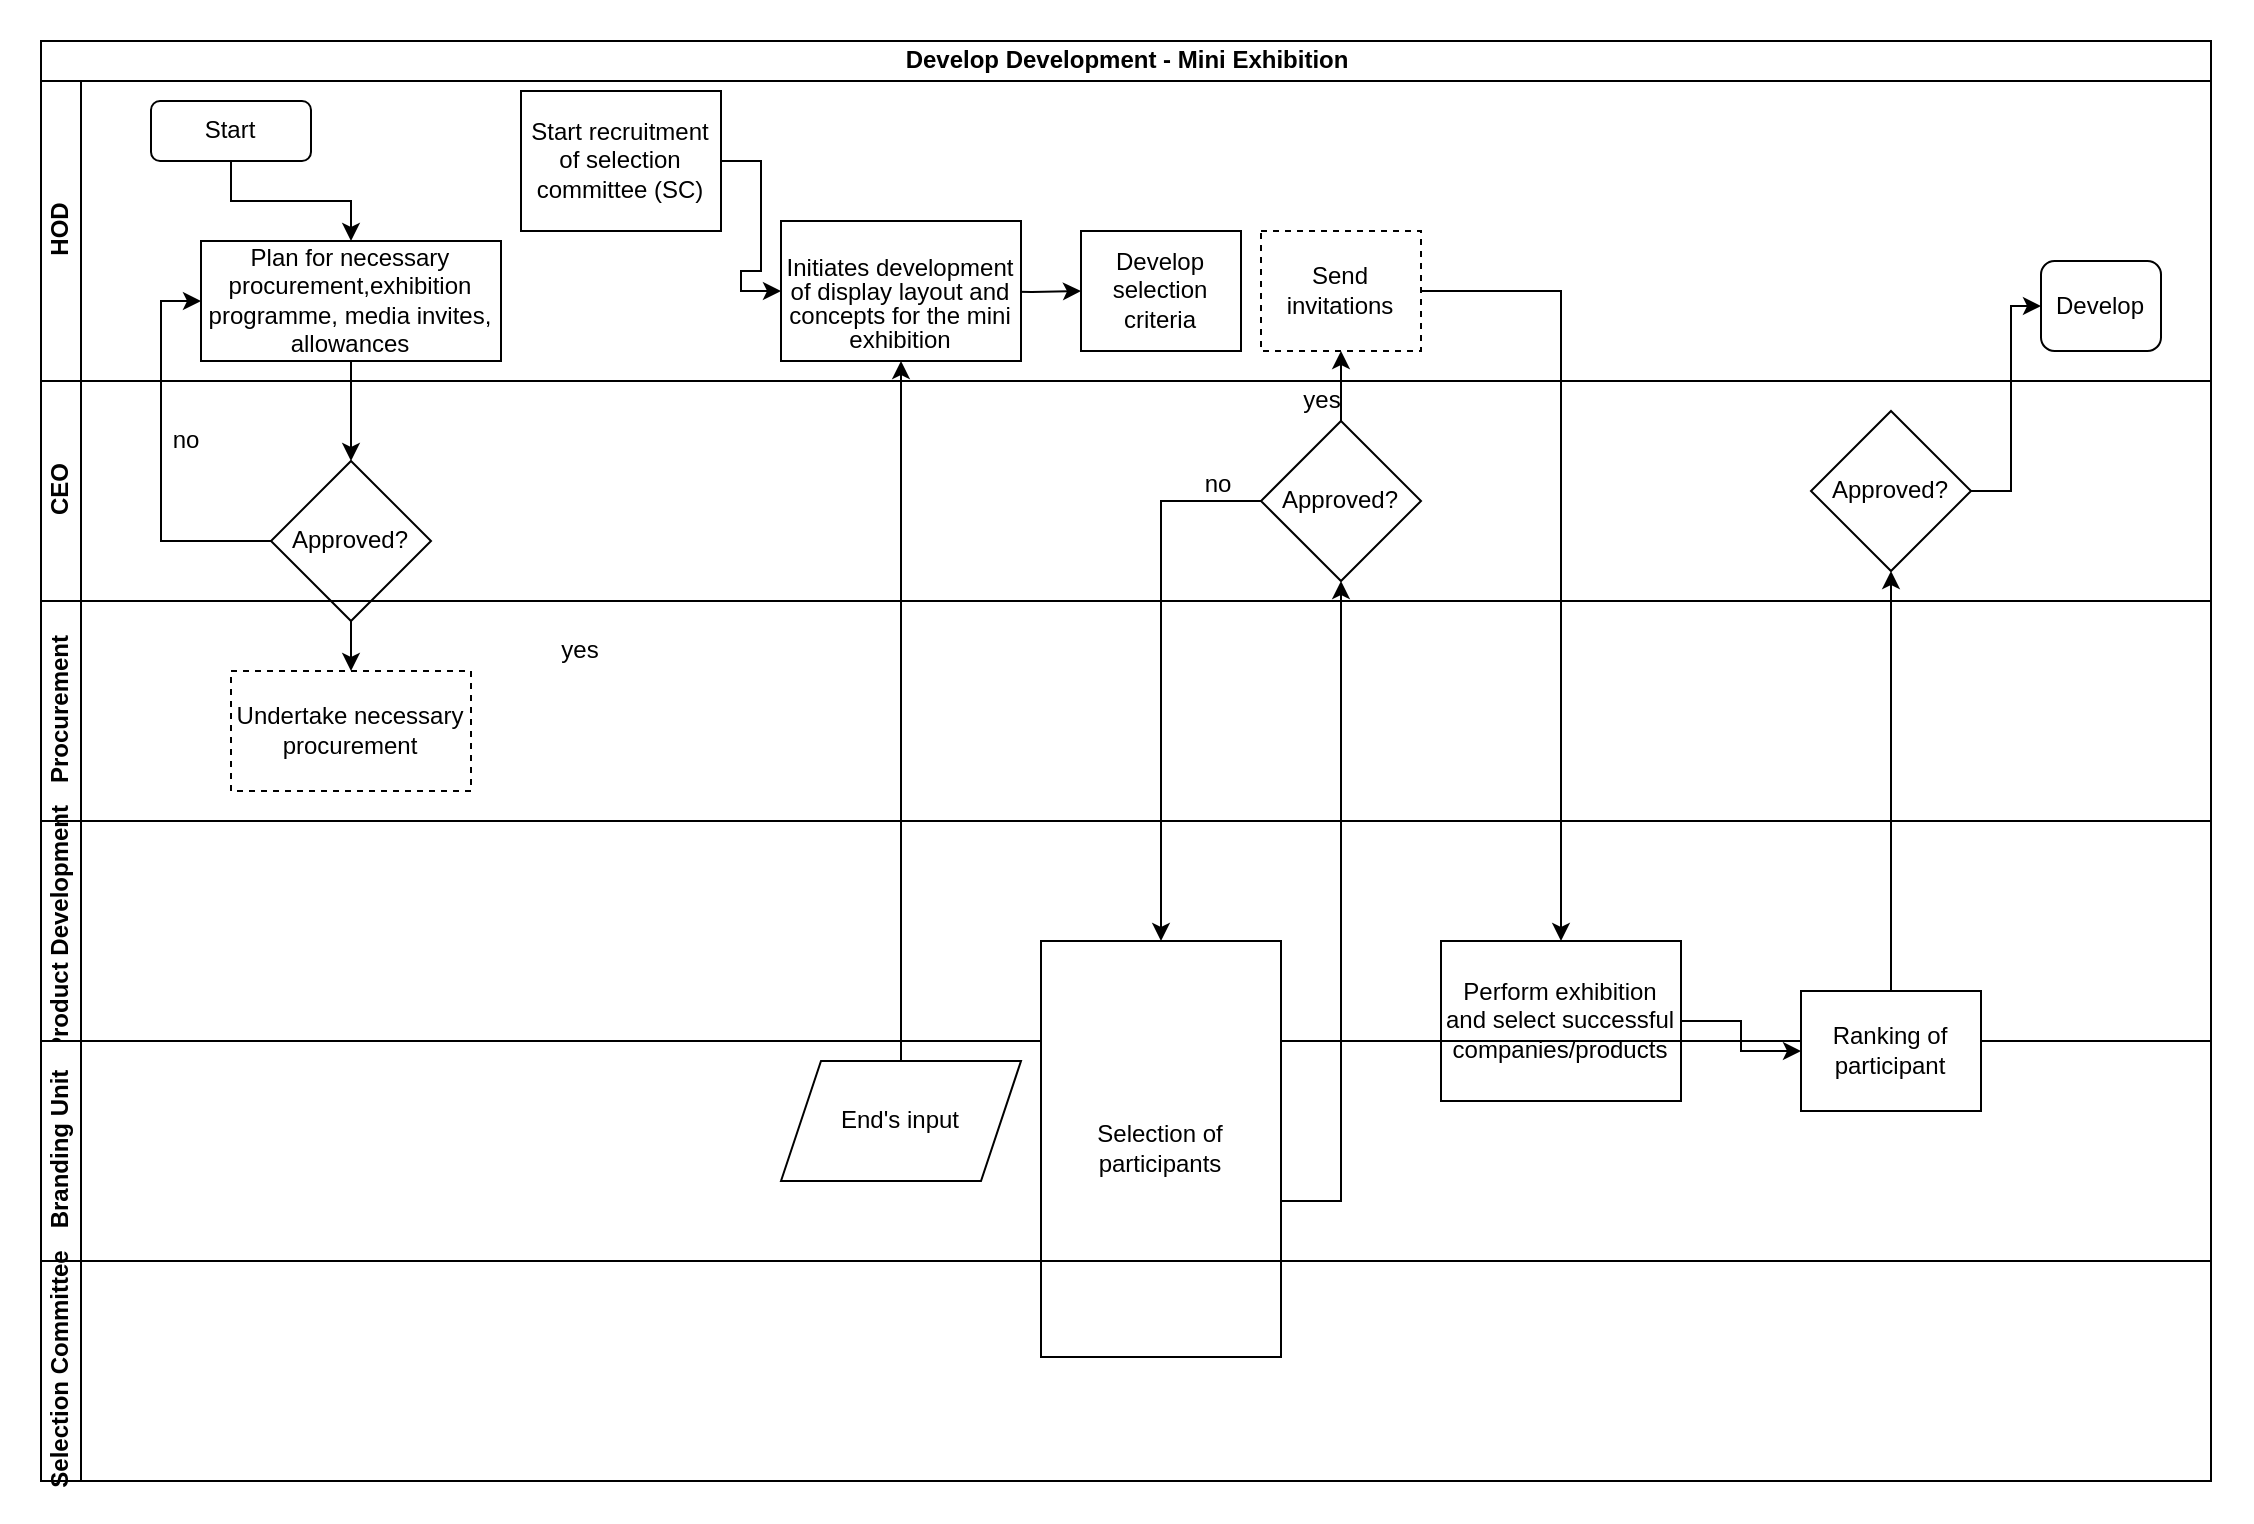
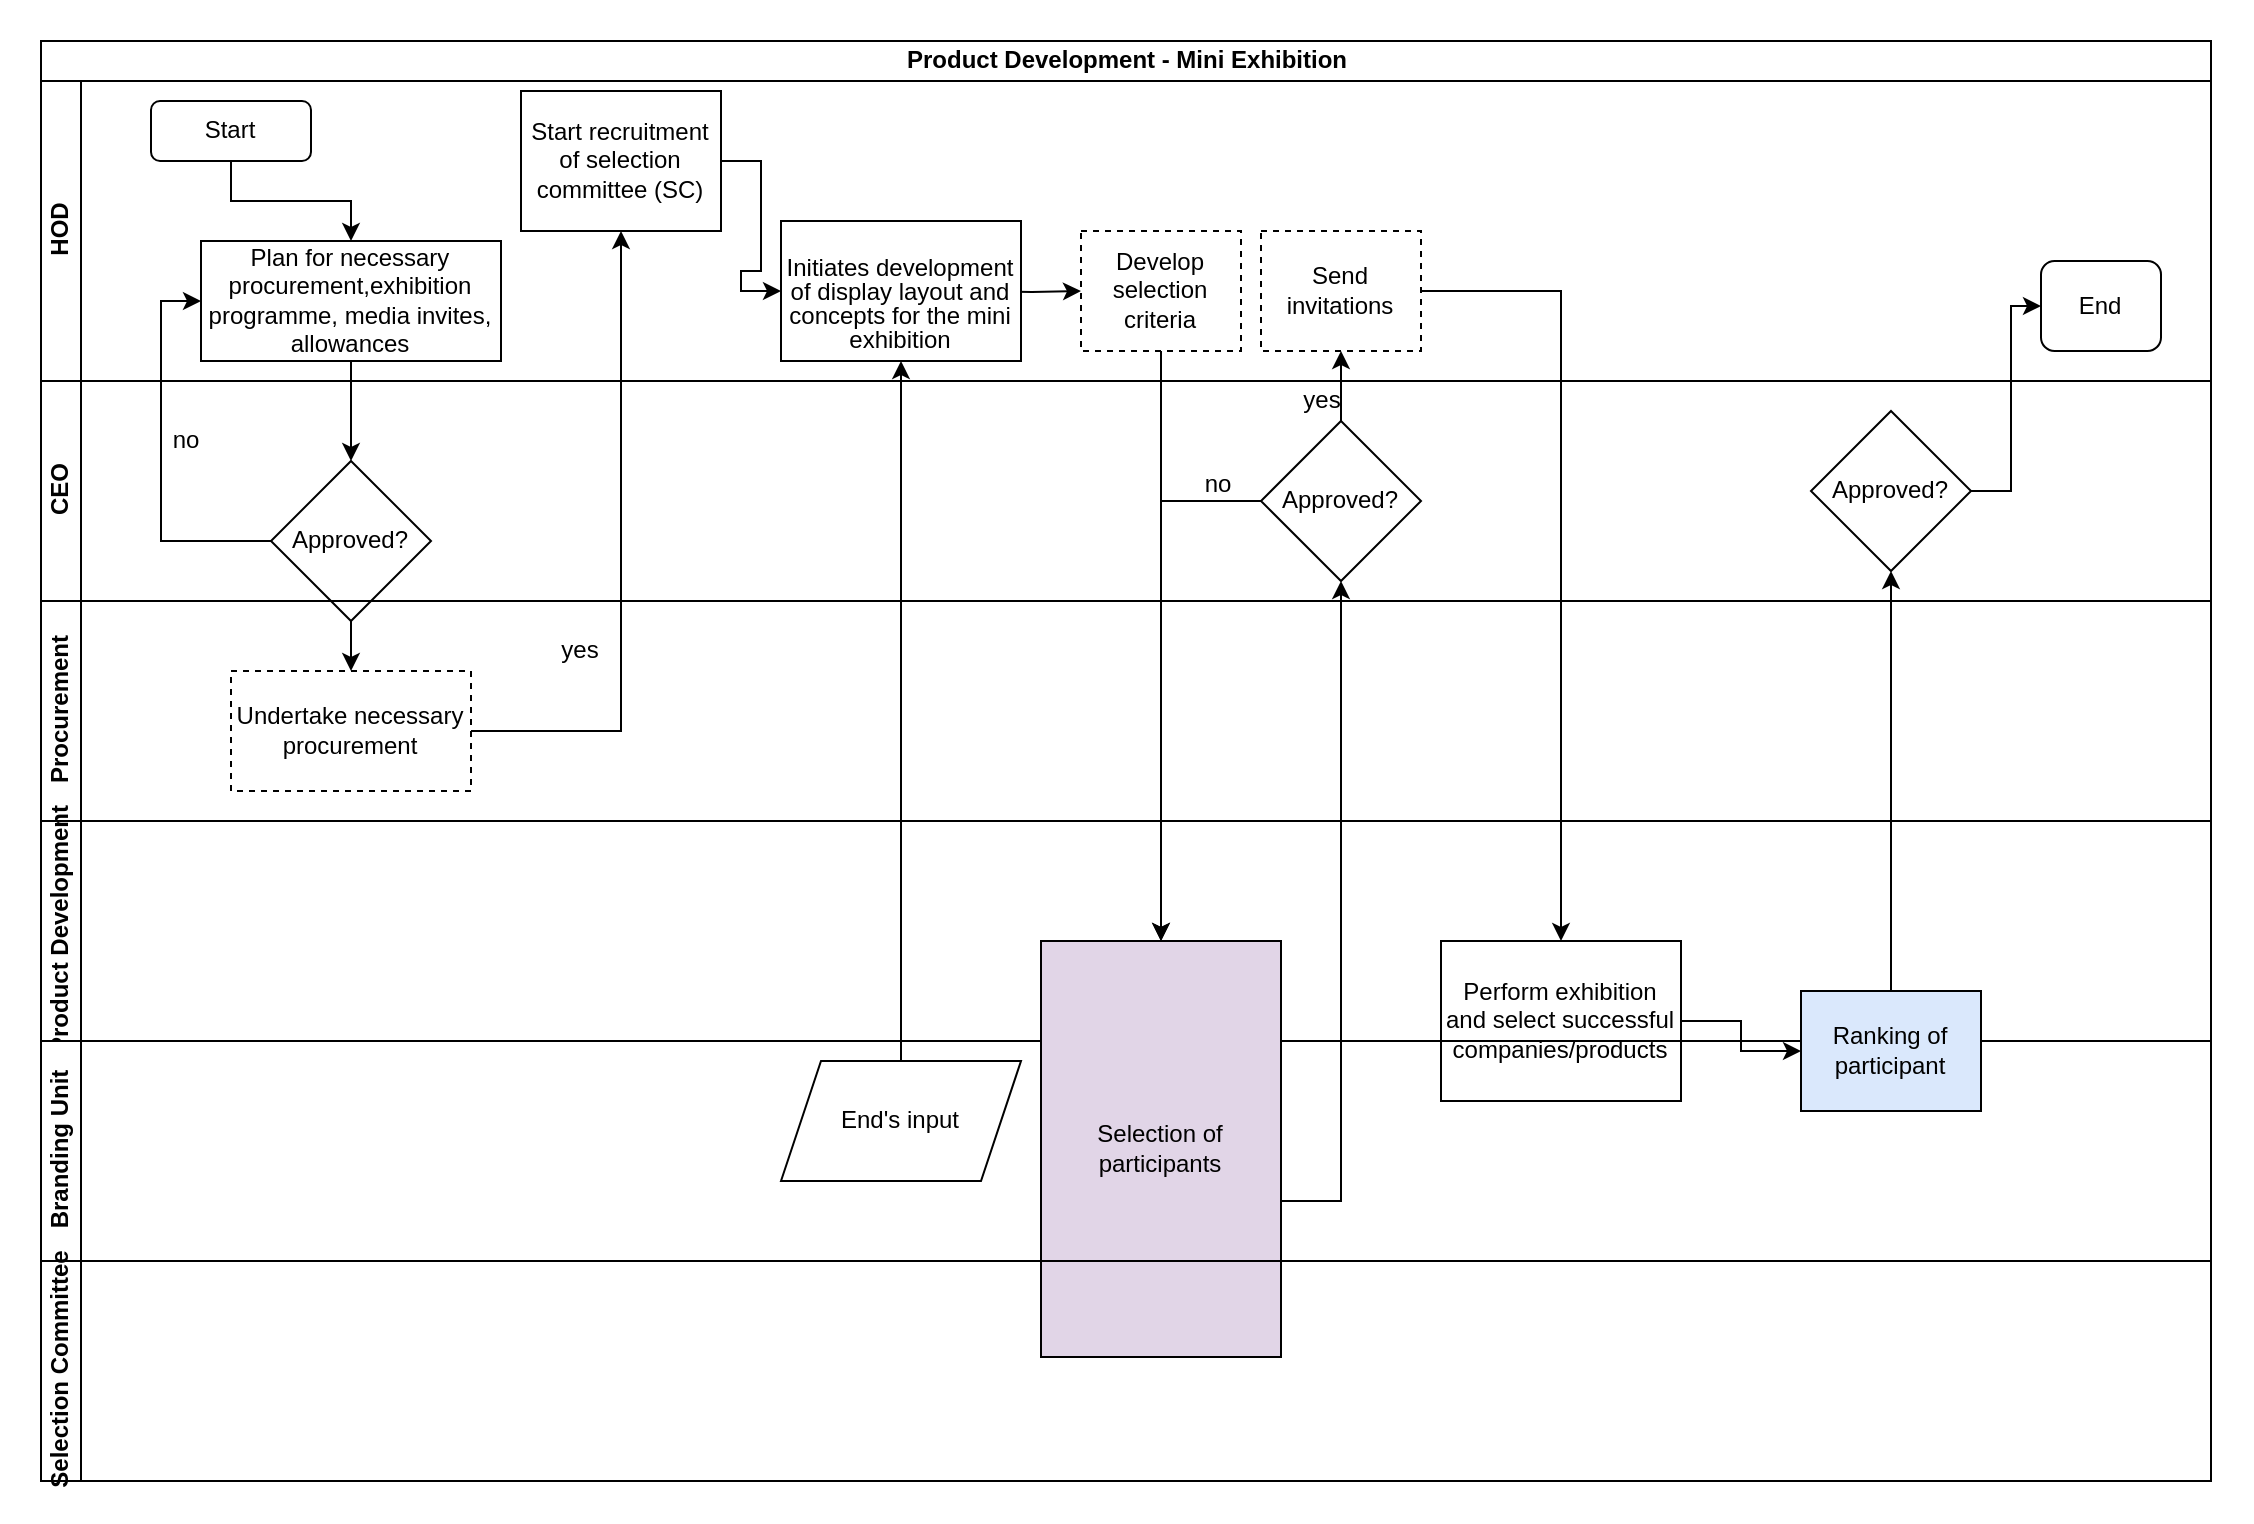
(1128, 61) -> (1128, 61)
(1161, 291) -> (1161, 291)
(2101, 307) -> (2101, 307)
none -> (1161, 441)
none -> (609, 731)
(1891, 1051) -> (1891, 1051)
(1161, 1149) -> (1161, 1149)
